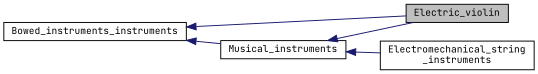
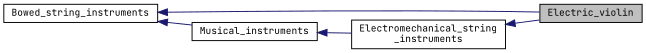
(375, 31) -> (527, 22)
(95, 32) -> (81, 13)
